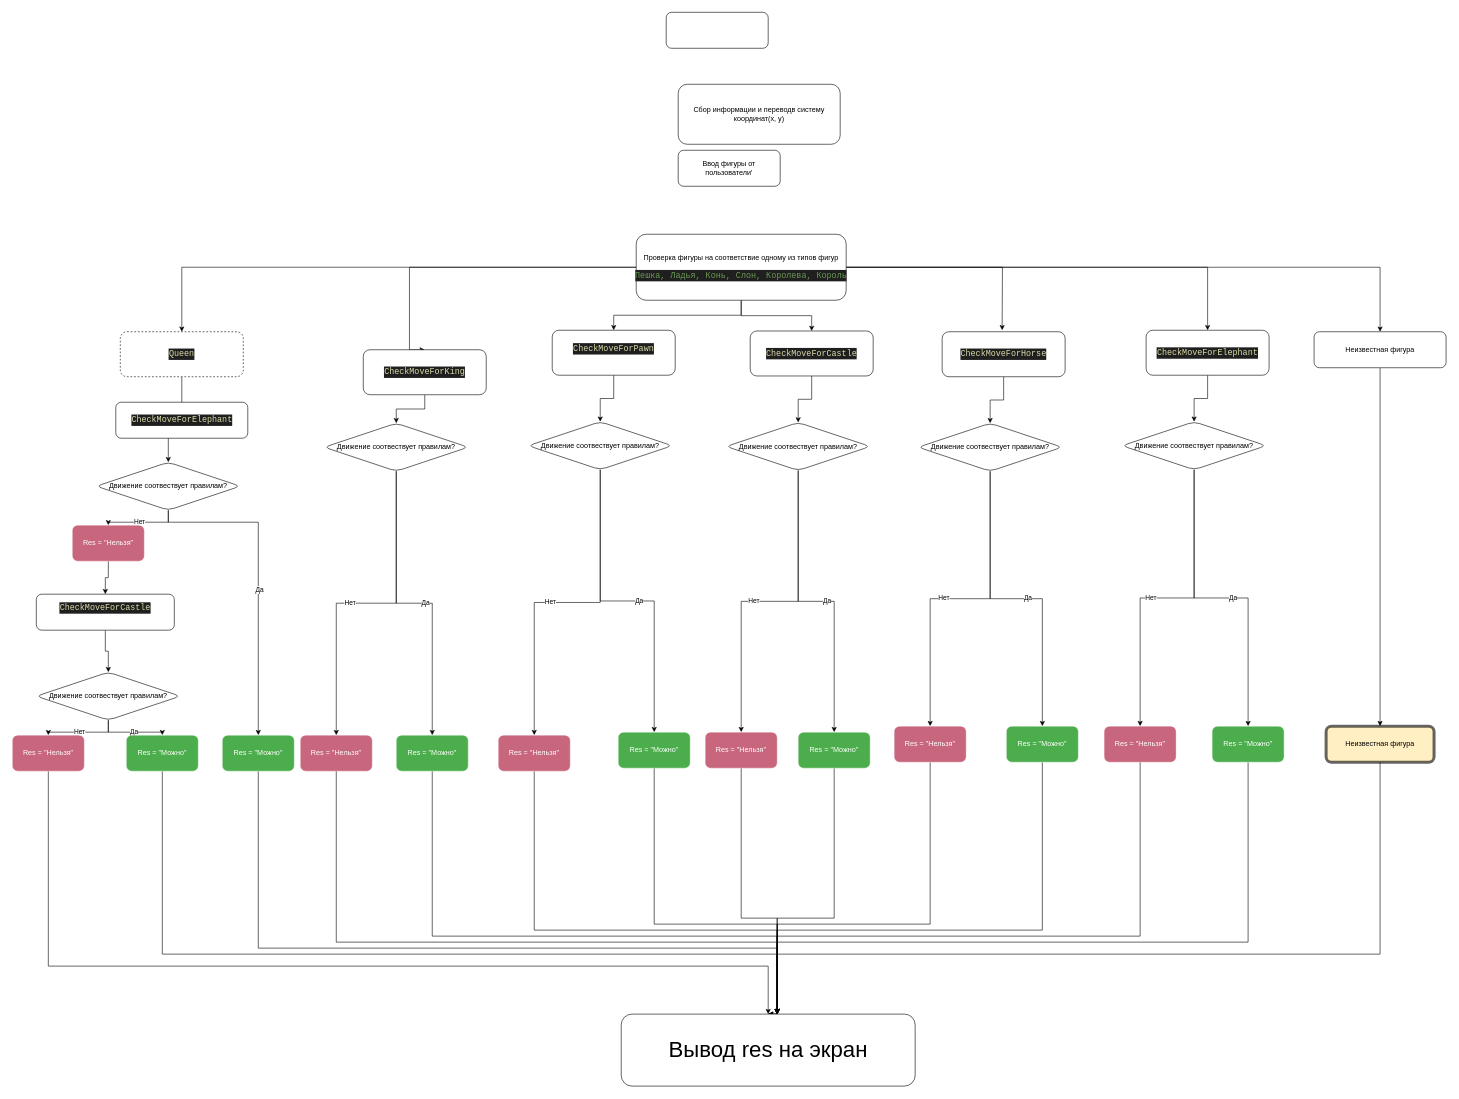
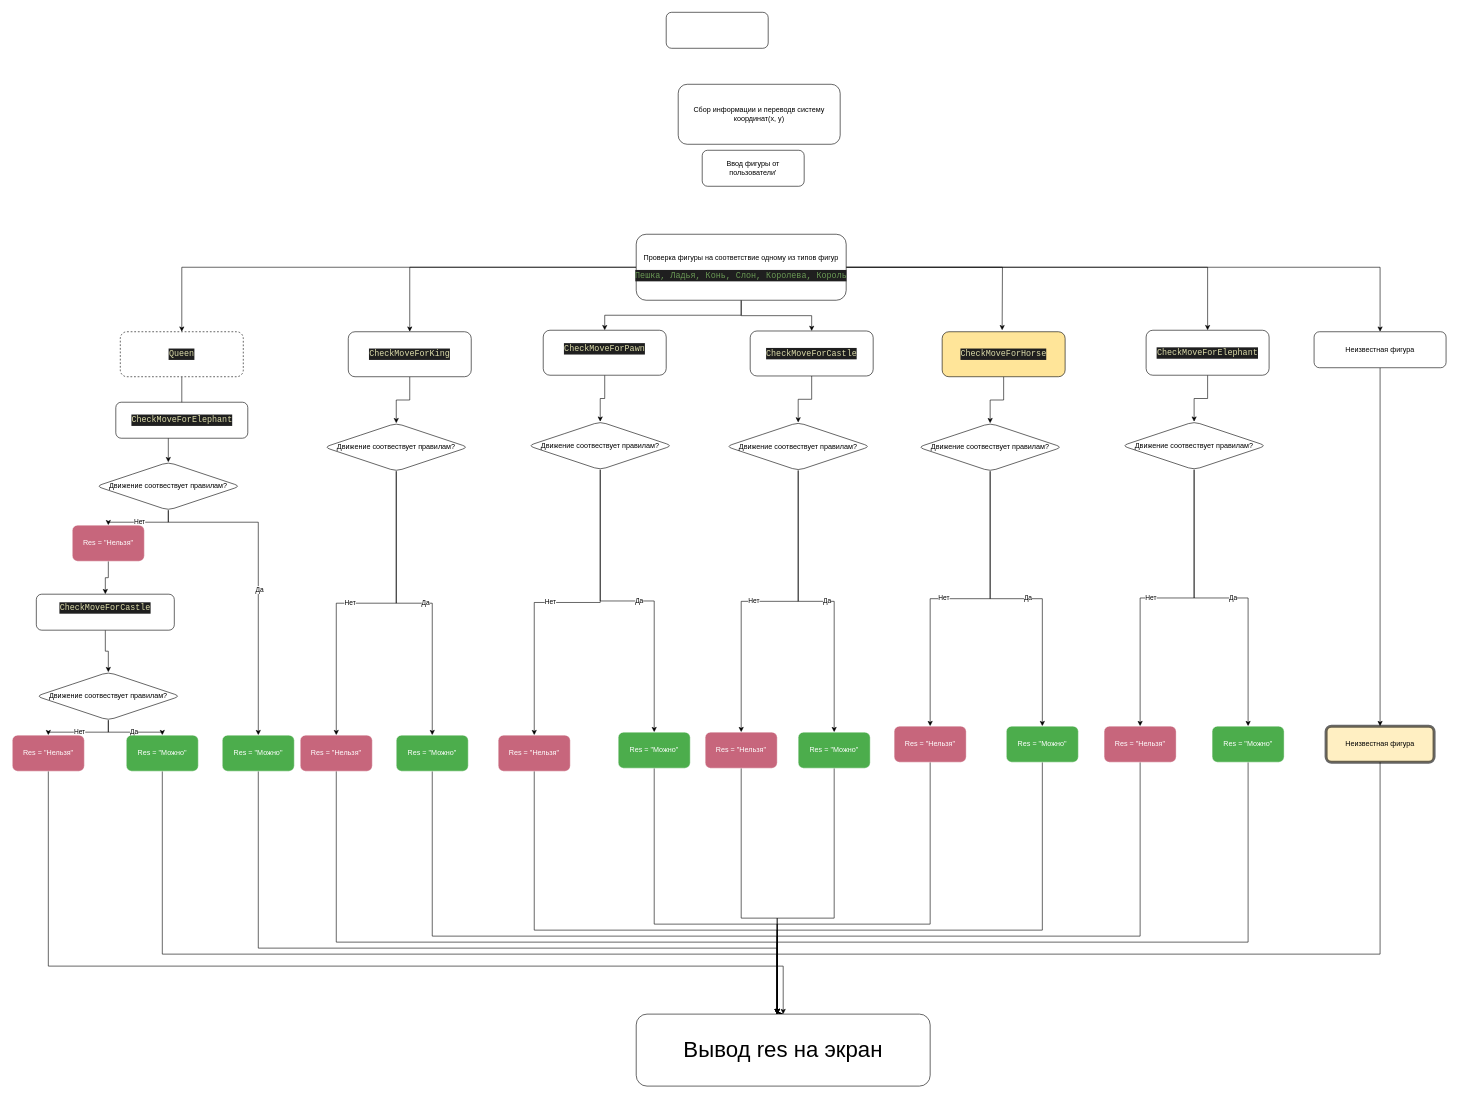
(729, 168) -> (753, 168)
(614, 353) -> (605, 353)
(1004, 354) -> (1004, 354)
(425, 372) -> (410, 354)
(768, 1050) -> (783, 1050)
